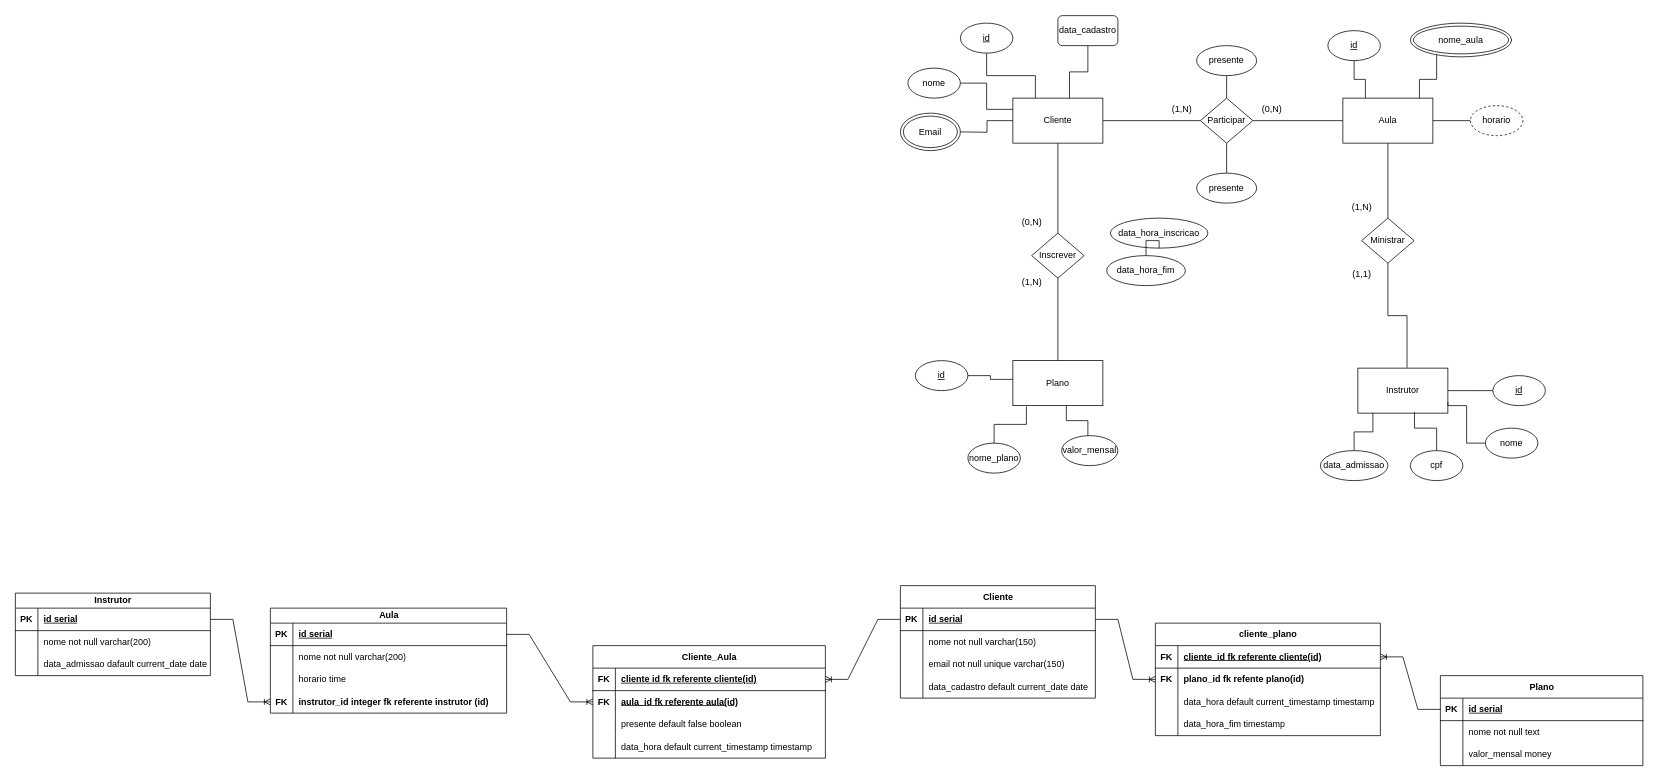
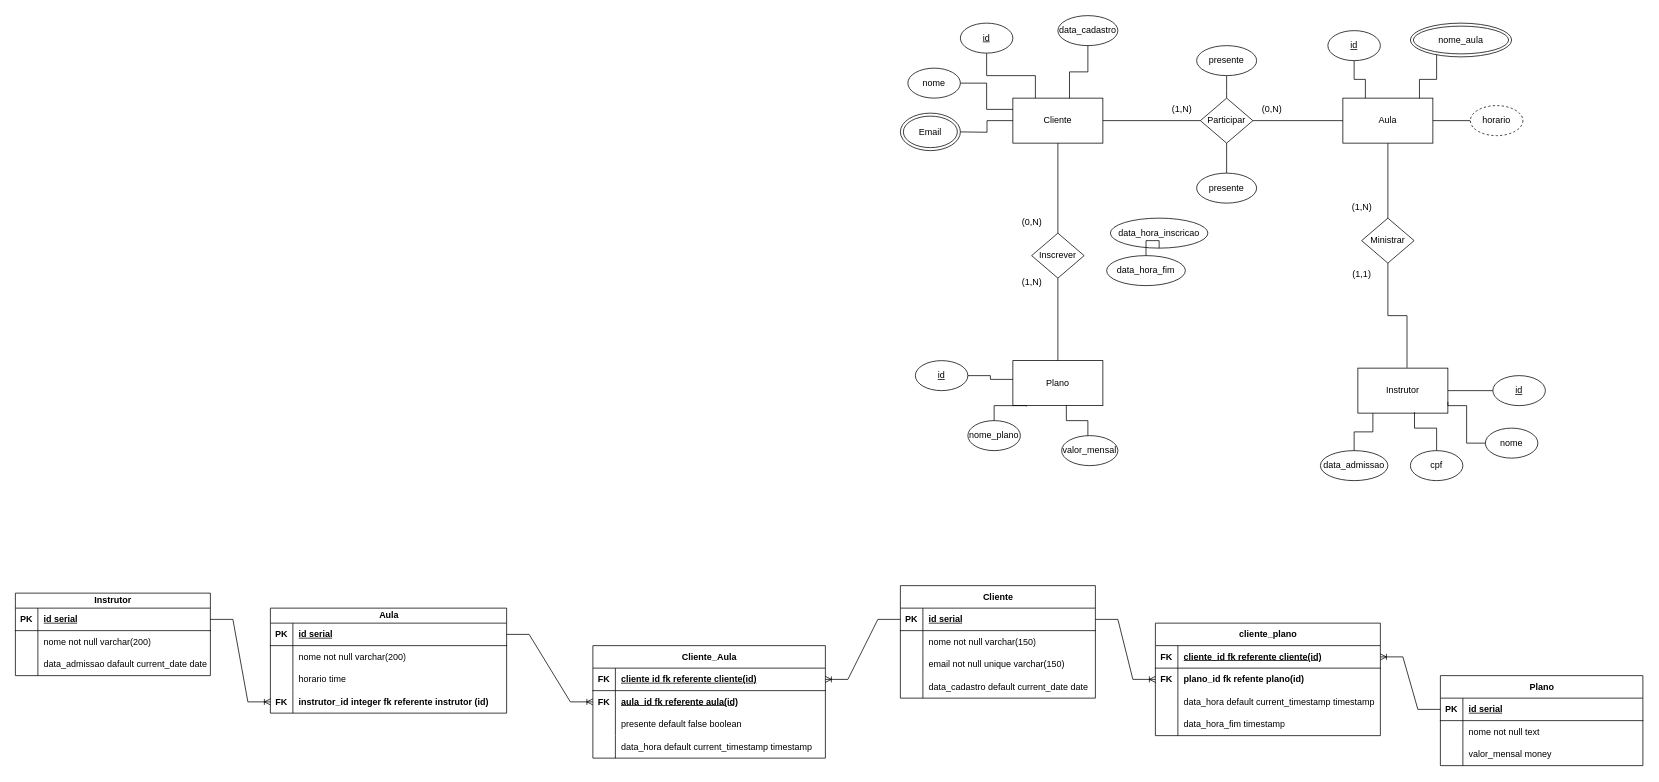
(1088, 30) -> (1088, 30)
(994, 458) -> (994, 435)
